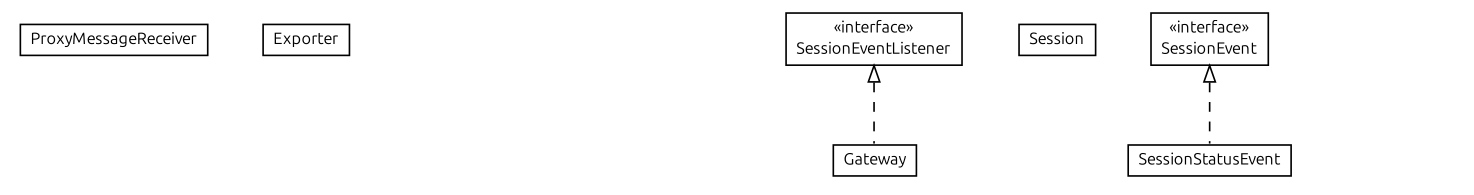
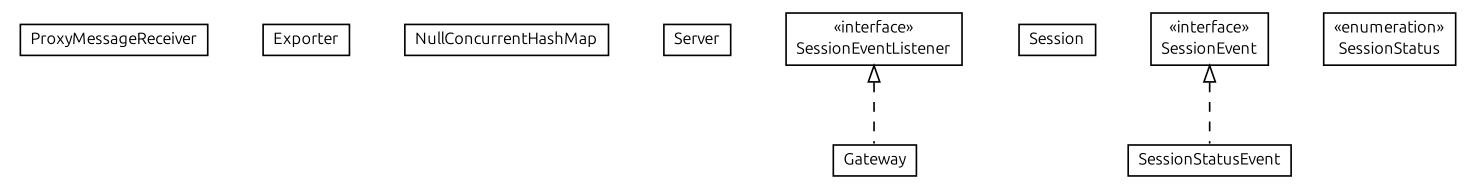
none -> (506, 39)
none -> (696, 39)
none -> (1389, 39)
